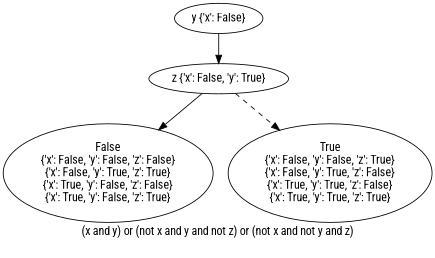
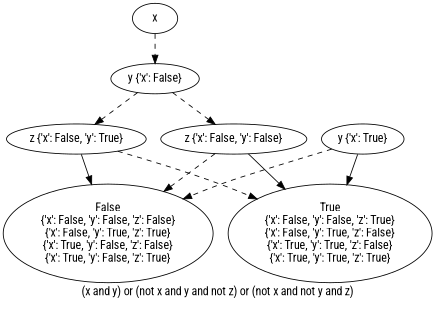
none -> (155, 18)
(219, 44) -> (120, 106)
none -> (234, 139)
none -> (363, 139)
